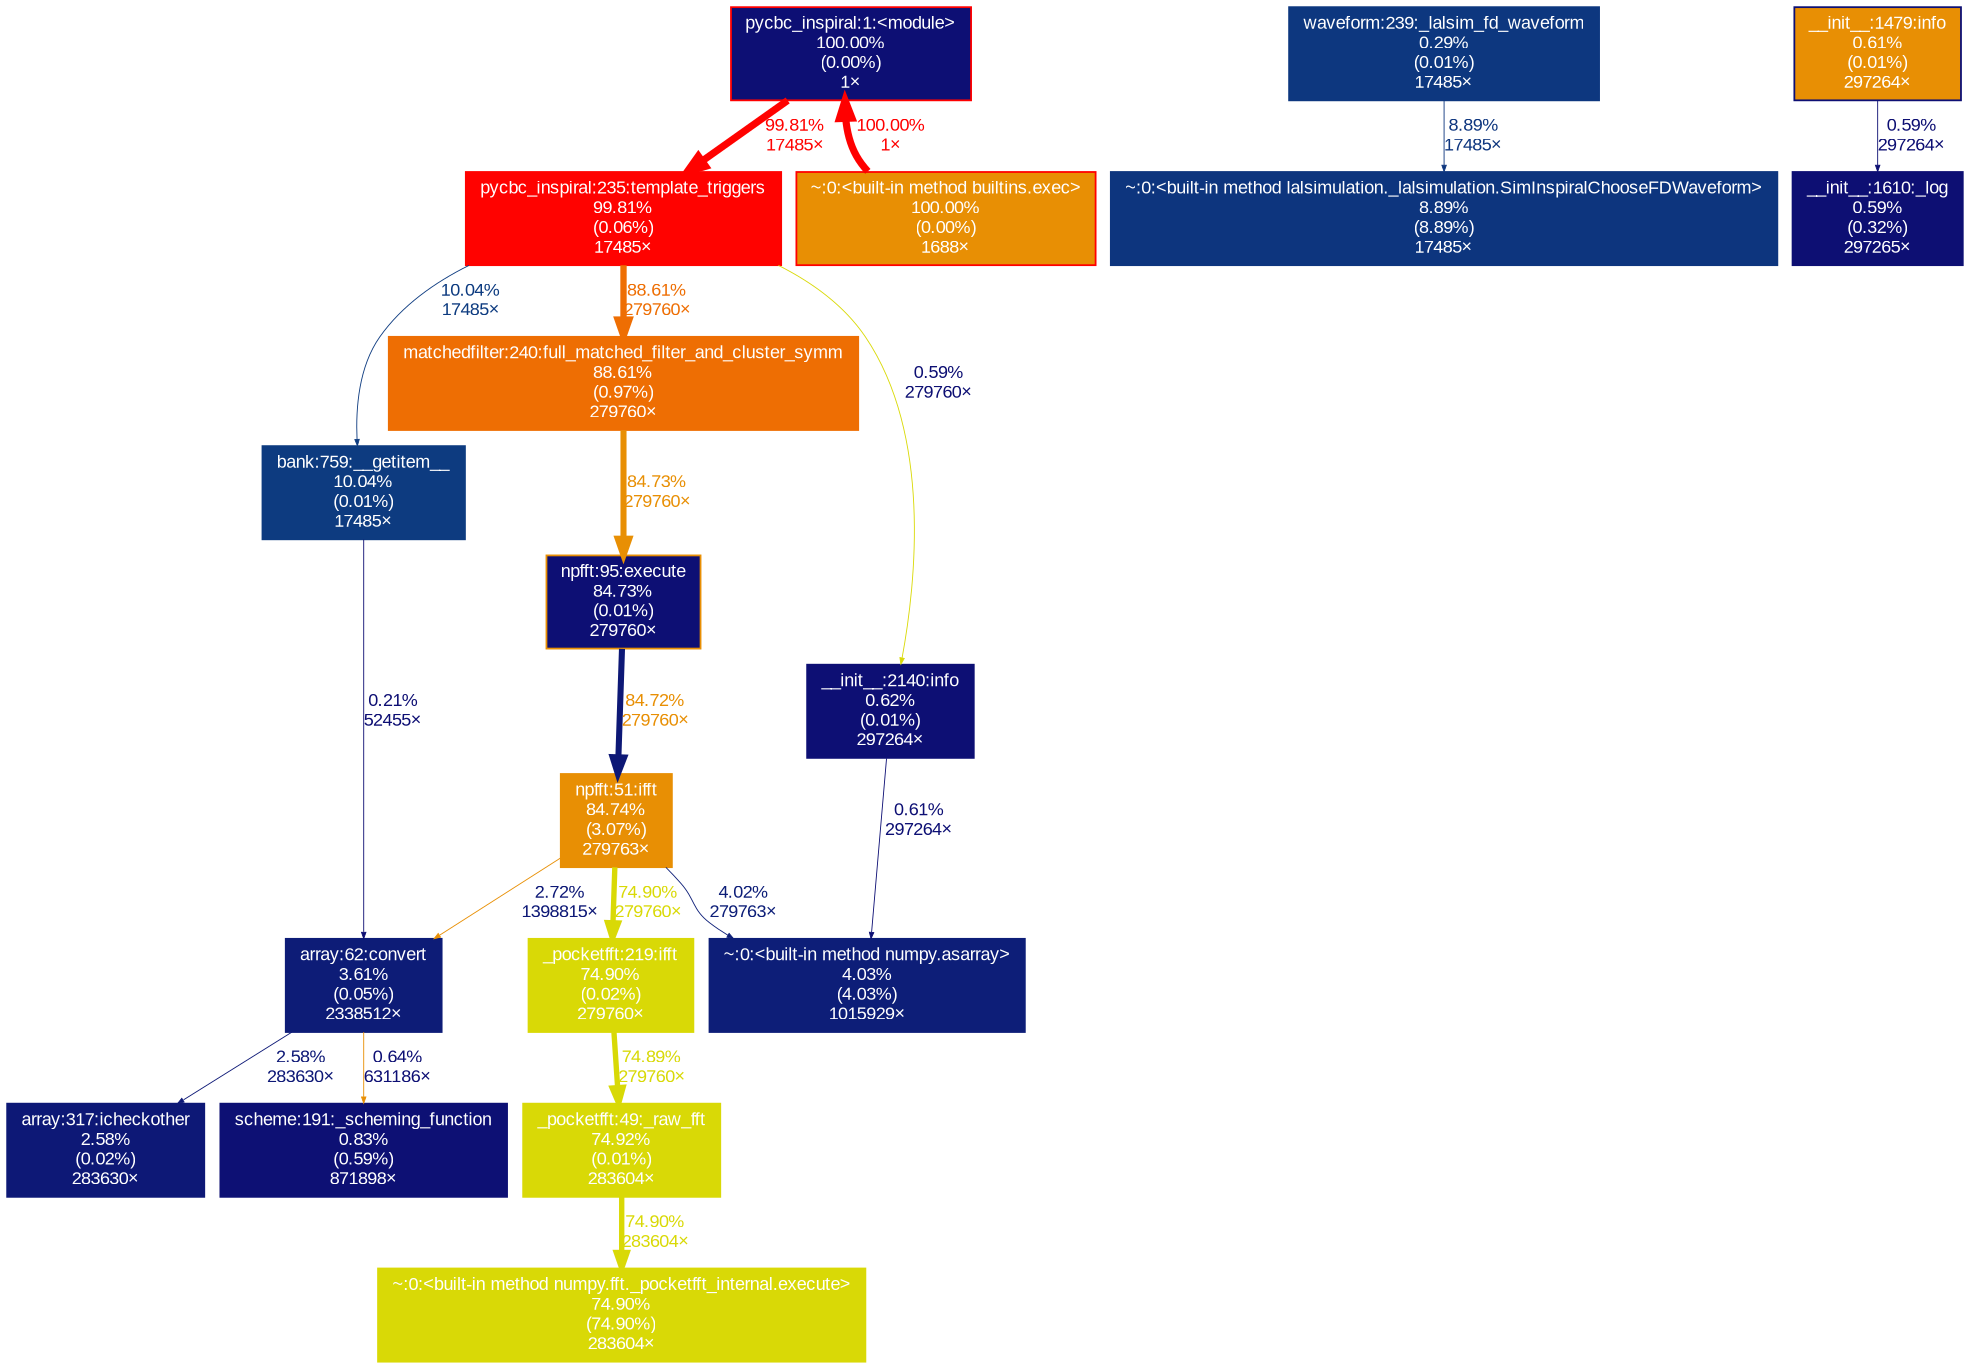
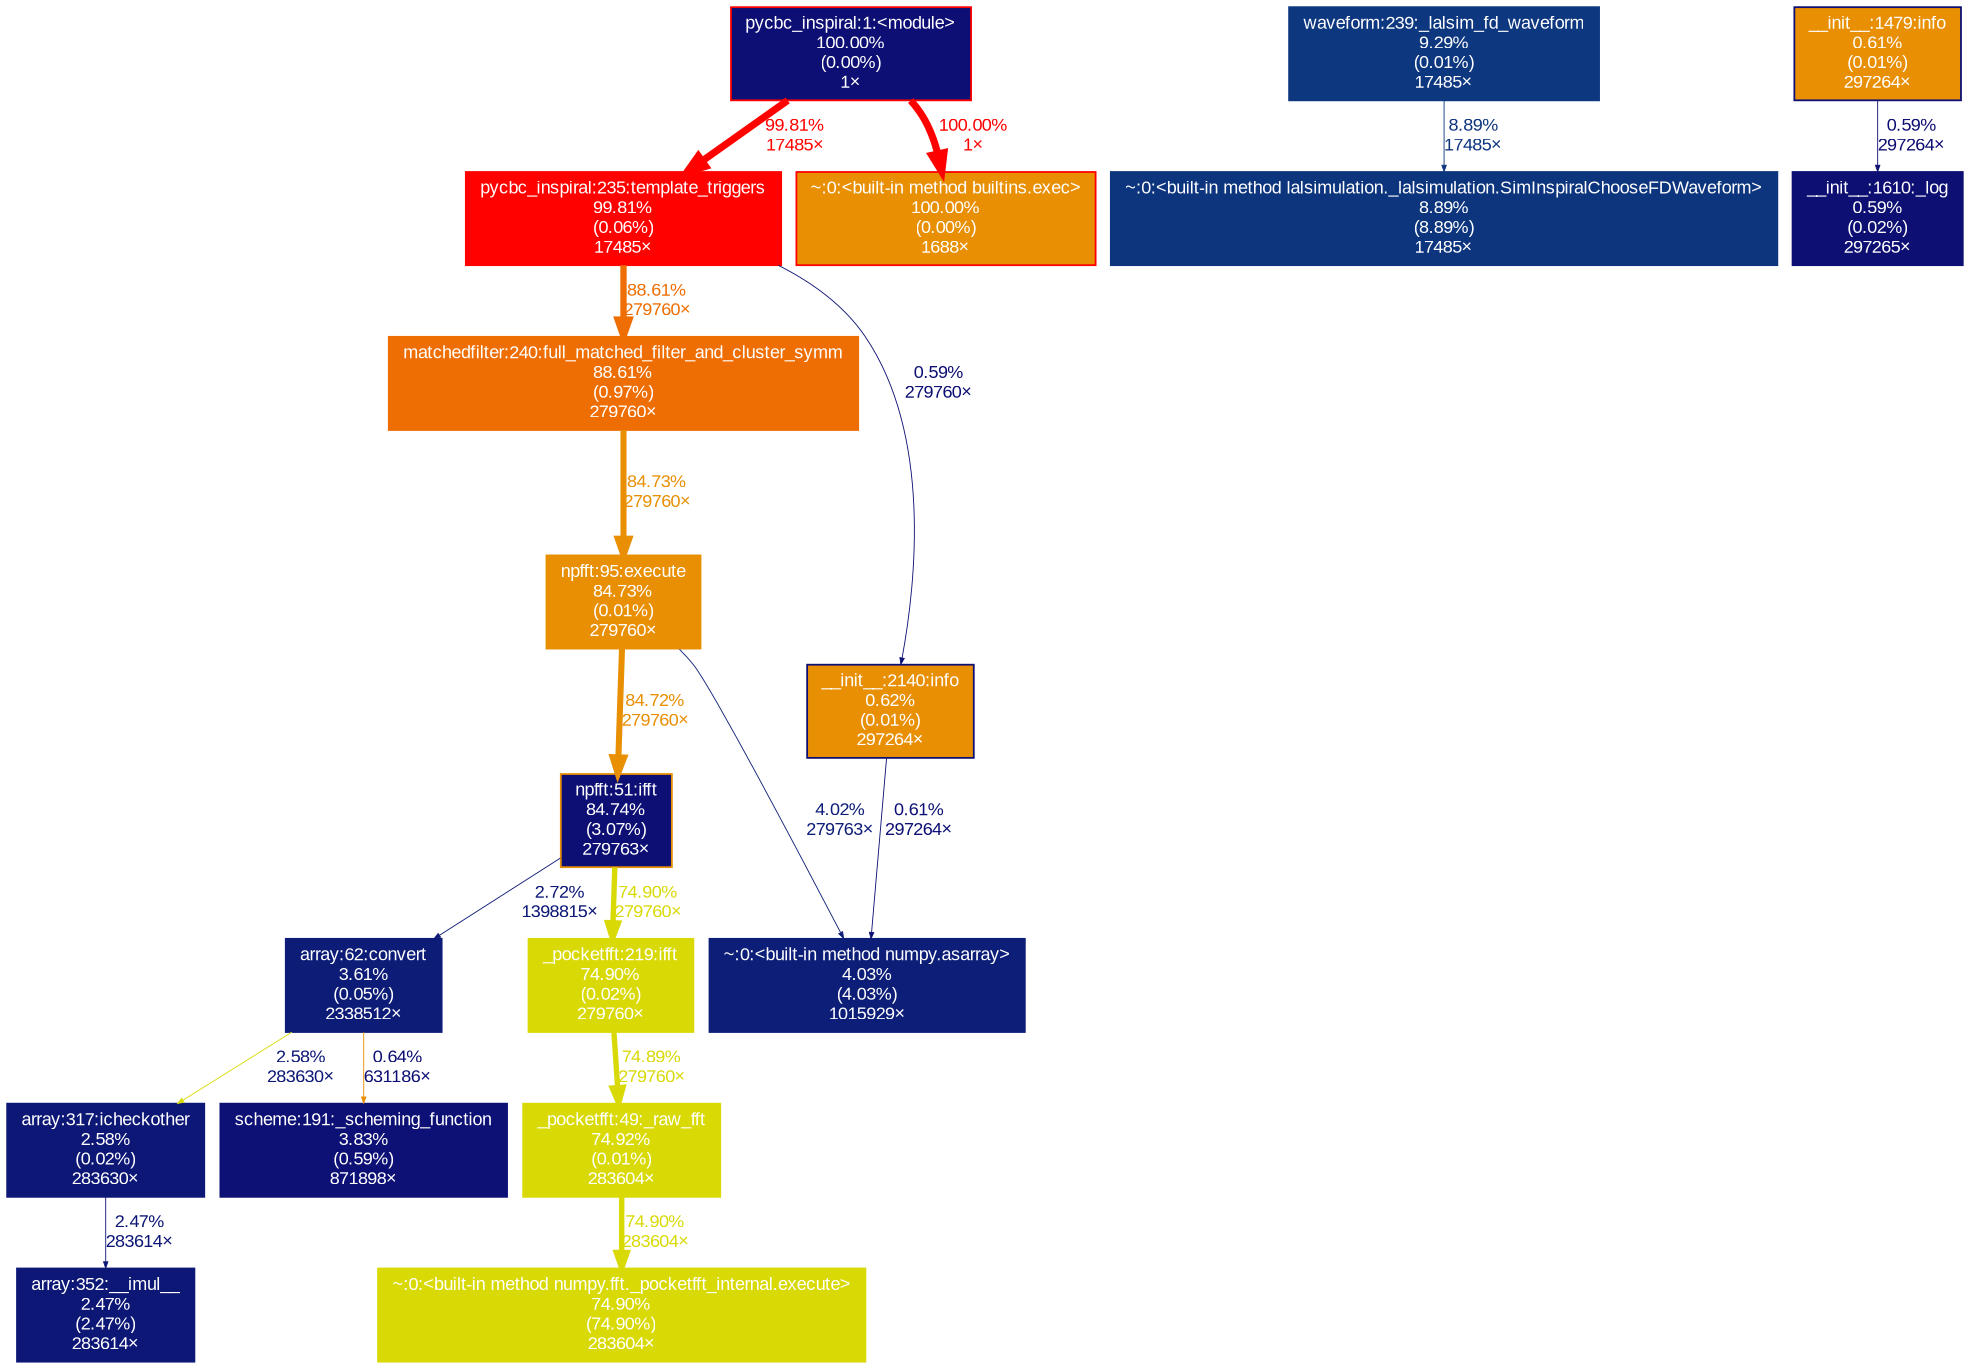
(1444, 54) -> (1444, 54)
(852, 147) -> (927, 125)
(1878, 219) -> (1878, 219)
(905, 437) -> (905, 437)
(364, 493) -> none
(624, 602) -> (624, 602)
(620, 703) -> (620, 703)
(890, 711) -> (890, 711)
(616, 821) -> (616, 821)
(500, 897) -> (500, 897)
(694, 904) -> (764, 788)
(238, 1066) -> (238, 1066)
(364, 1150) -> (364, 1150)
none -> (106, 1315)
